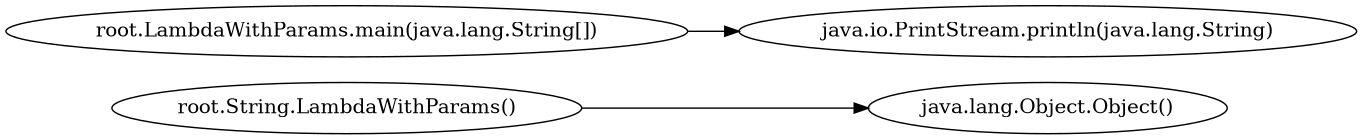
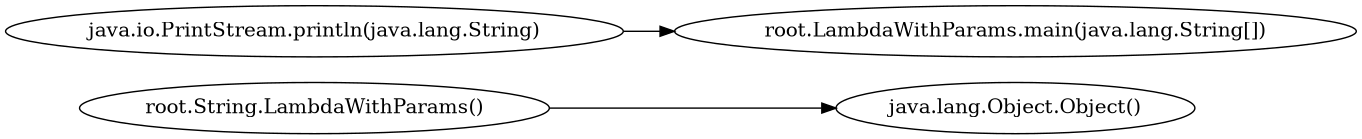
(706, 31) -> (642, 31)
